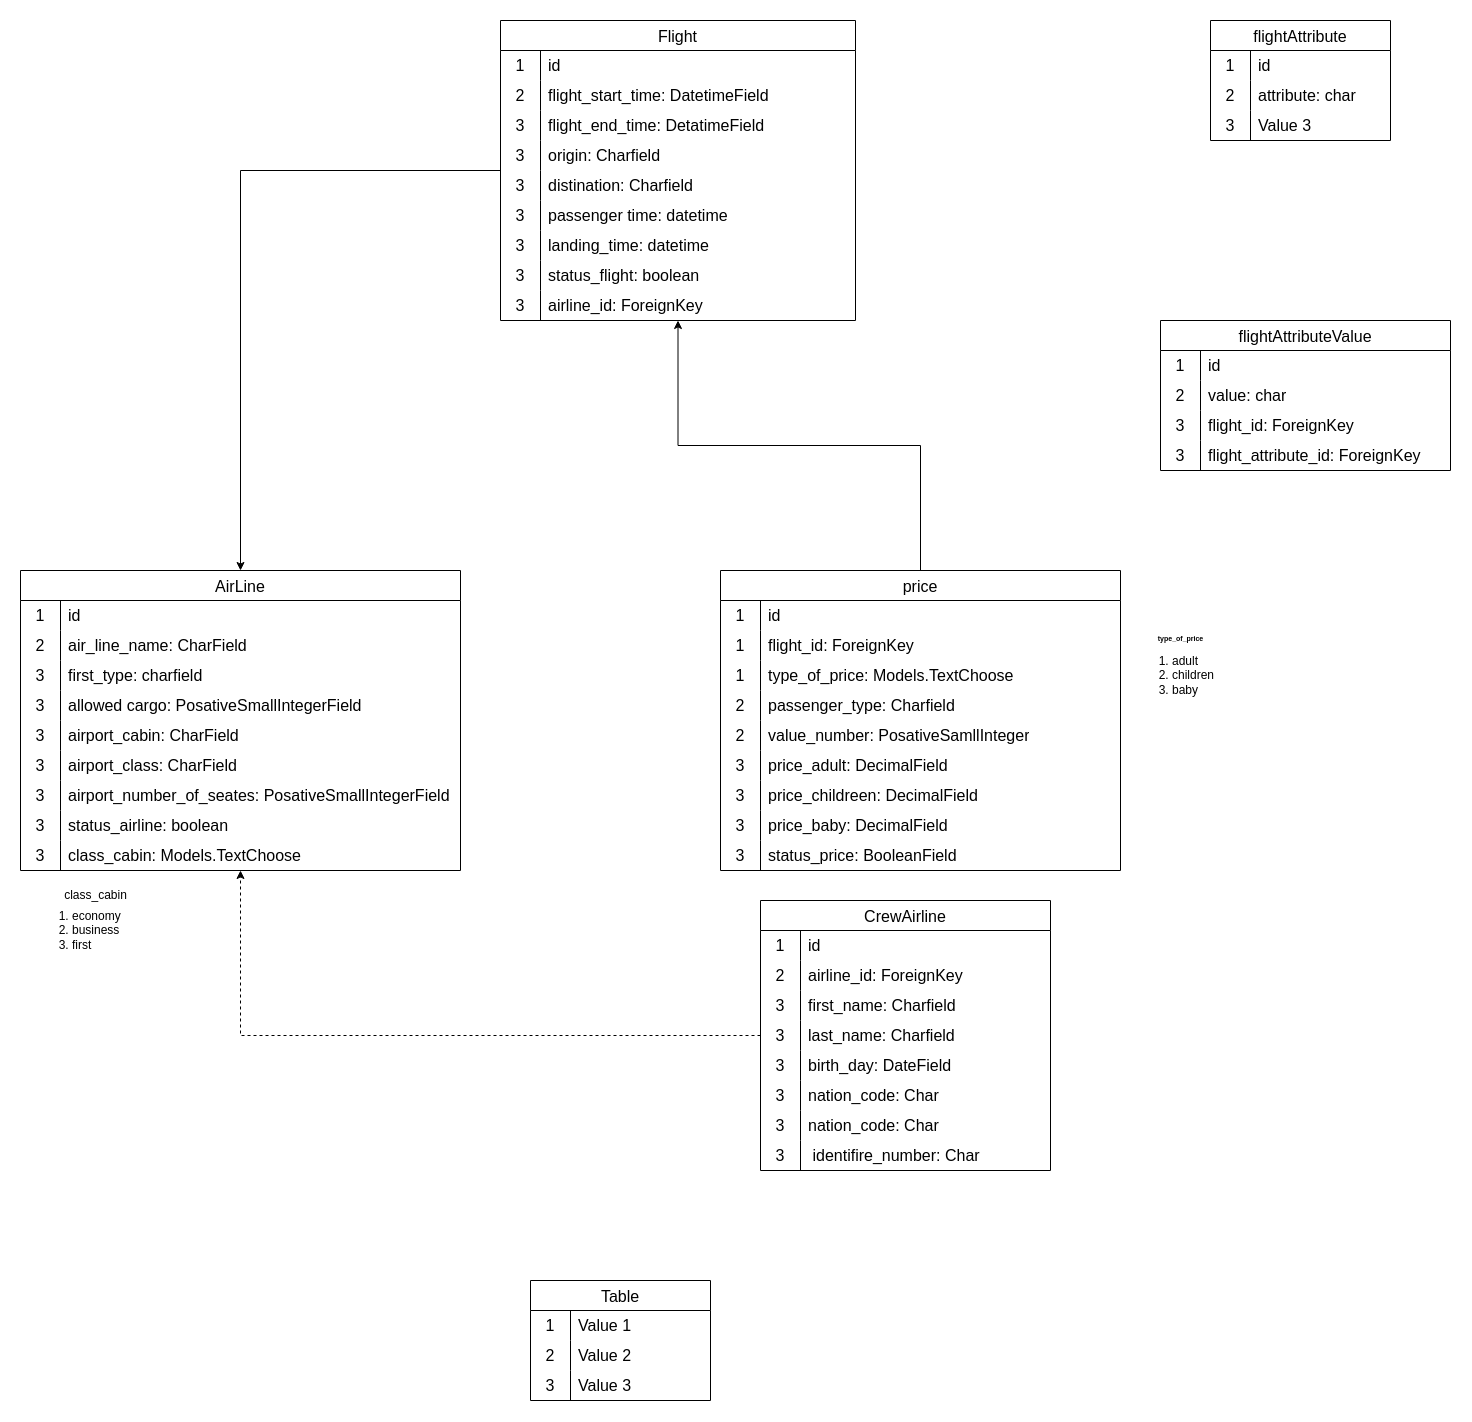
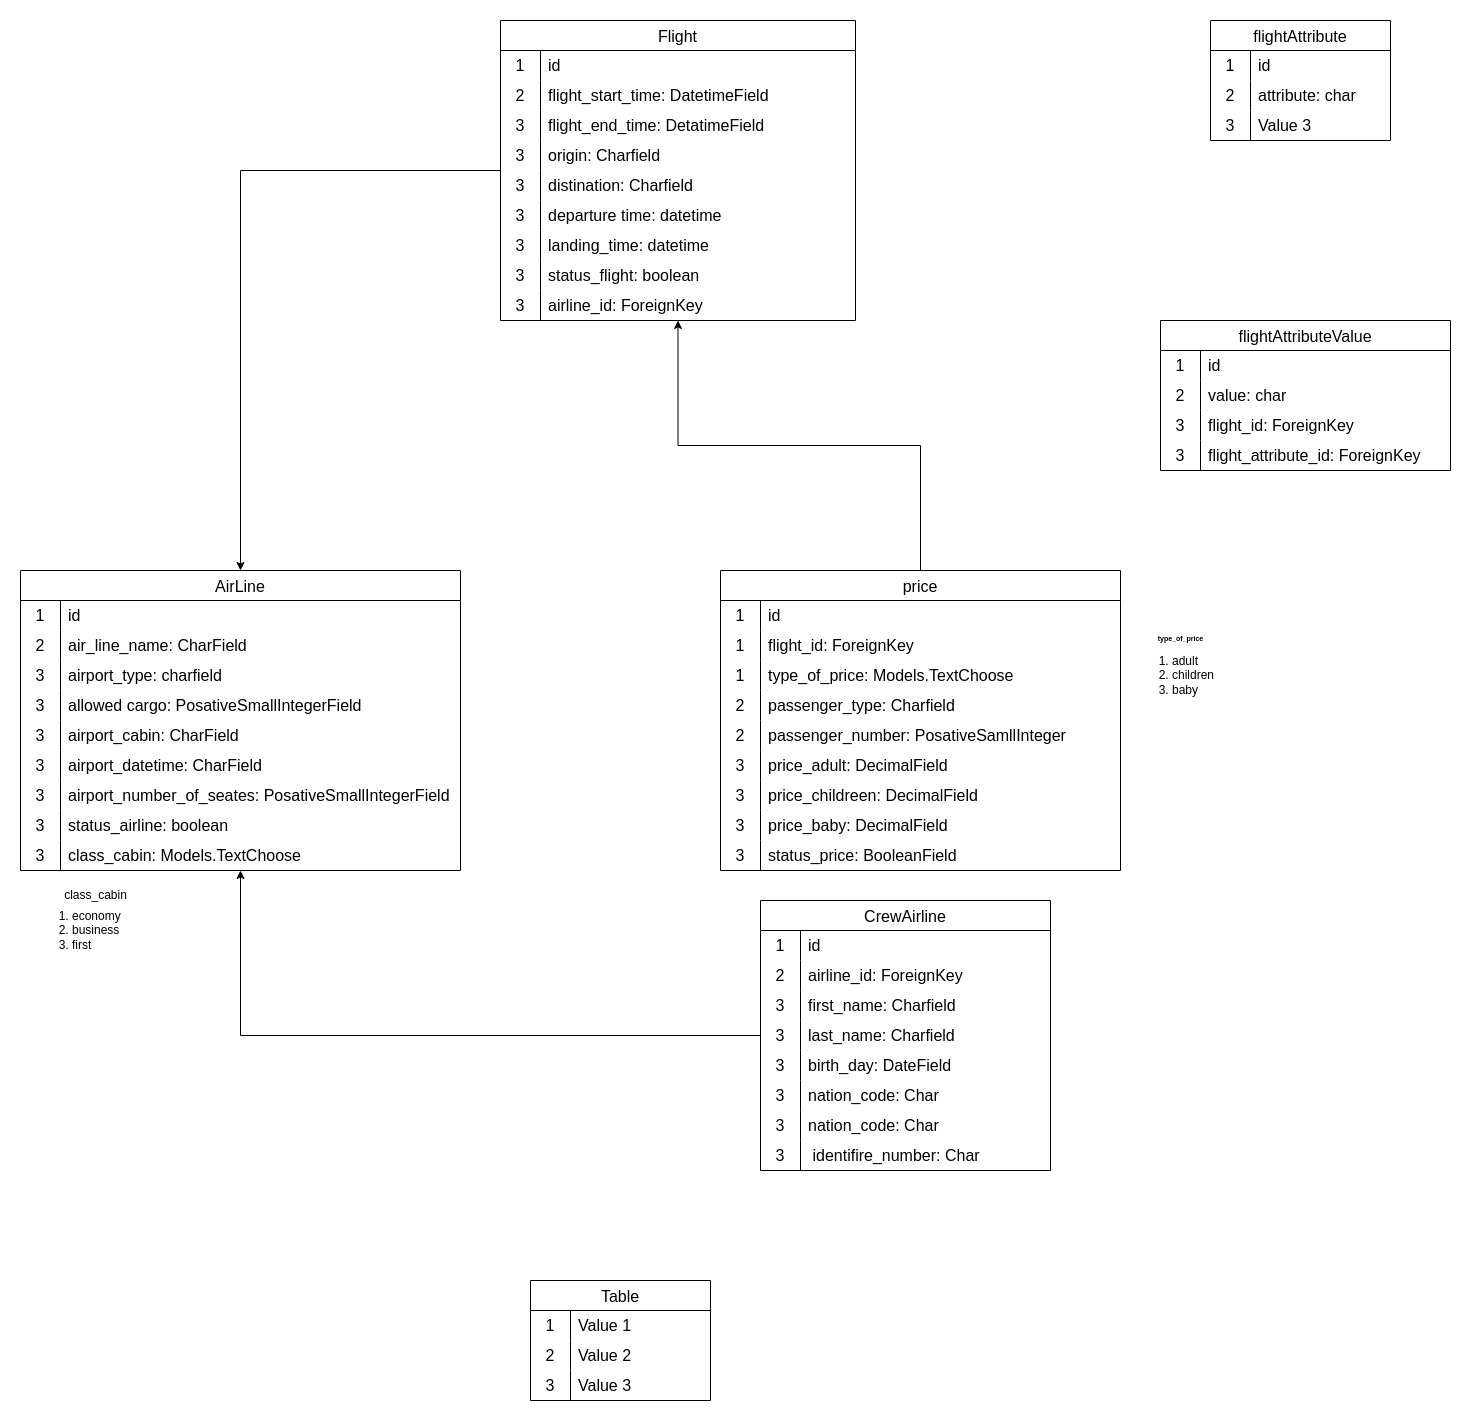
(646, 216) -> (646, 216)
(152, 676) -> (161, 676)
(908, 736) -> (928, 736)
(164, 766) -> (177, 766)
(421, 1036) -> (421, 1036)
